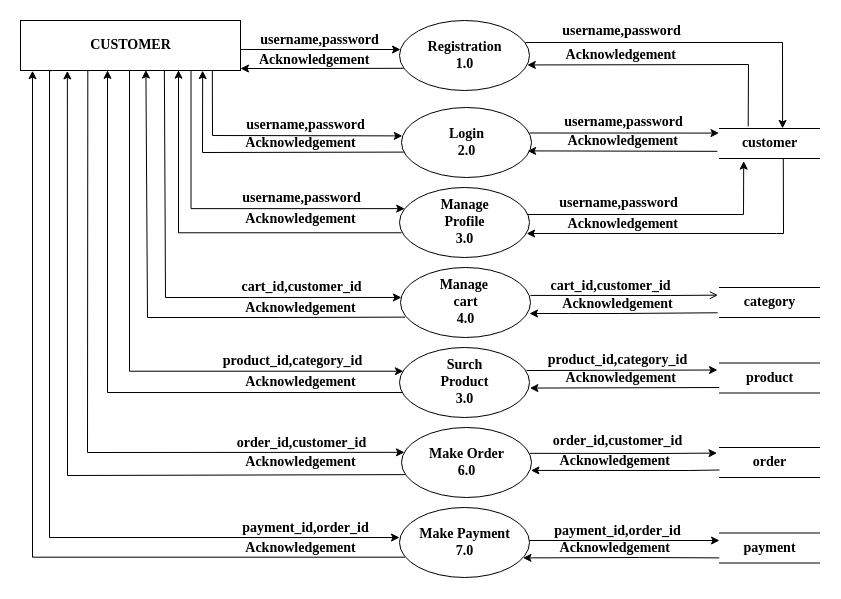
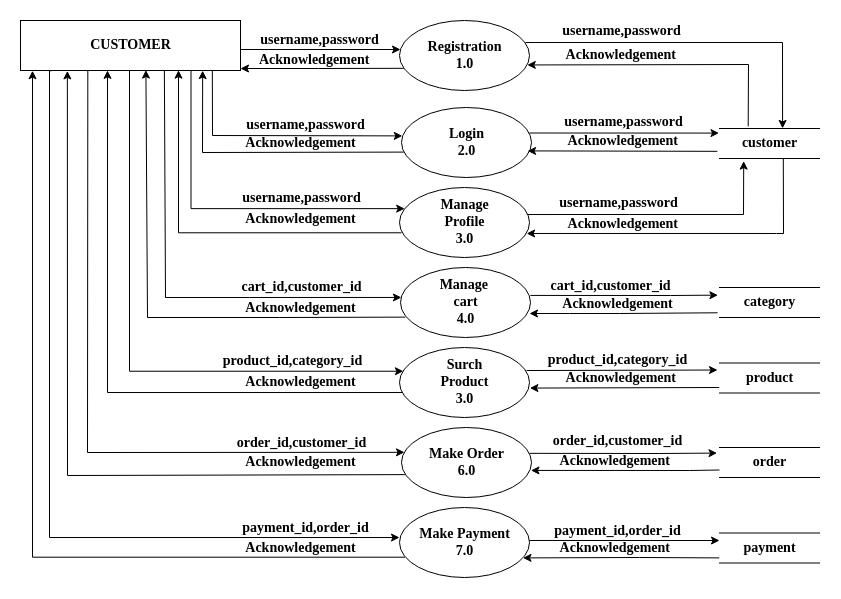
(711, 295) -> (710, 295)
